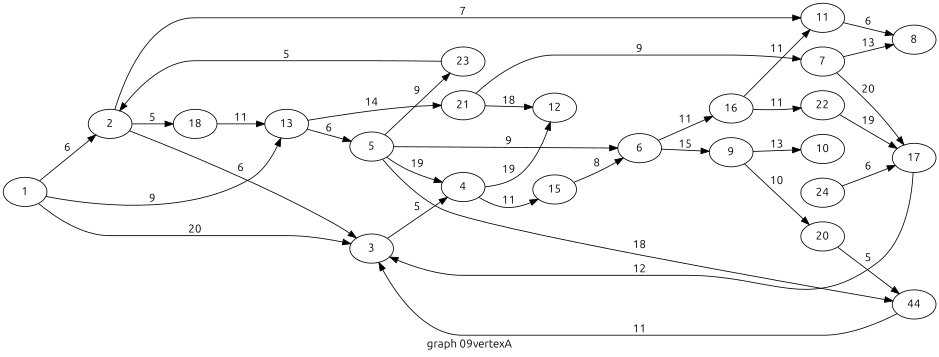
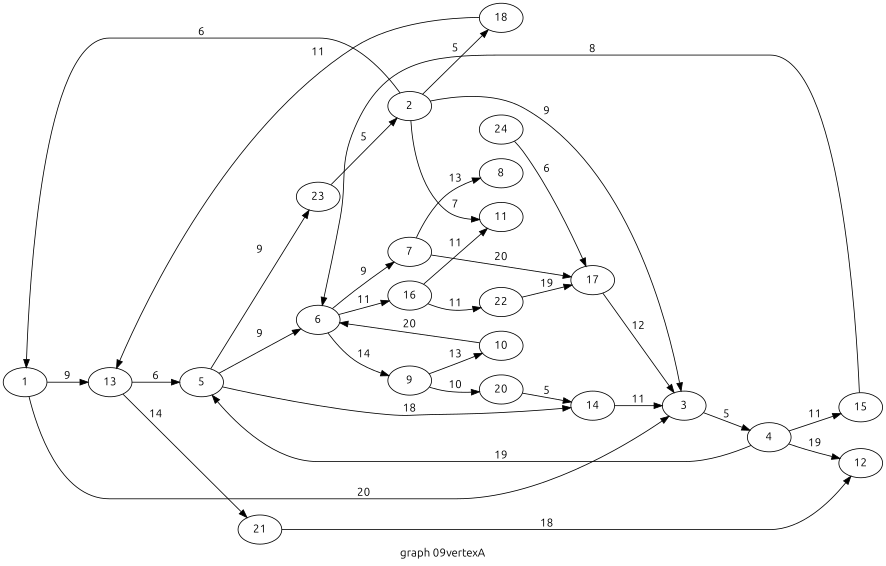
(864, 28) -> none
(629, 55) -> (359, 287)
(685, 145) -> (364, 354)
(65, 160) -> (94, 45)
(241, 168) -> (547, 111)
(410, 171) -> (476, 462)
(914, 304) -> (593, 406)
none -> (414, 333)
